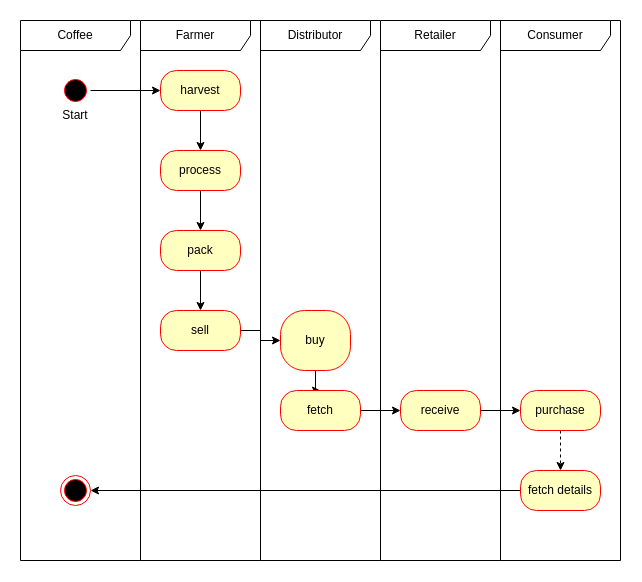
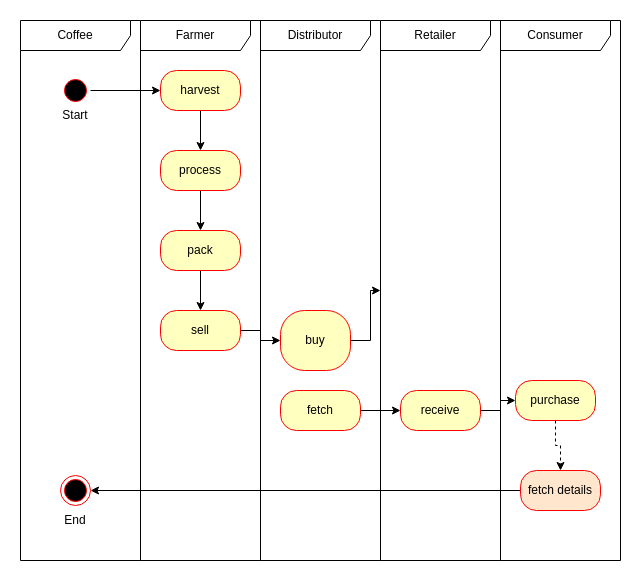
(316, 381) -> (371, 325)
(561, 411) -> (556, 401)
(561, 491) -> (561, 491)
none -> (76, 521)
